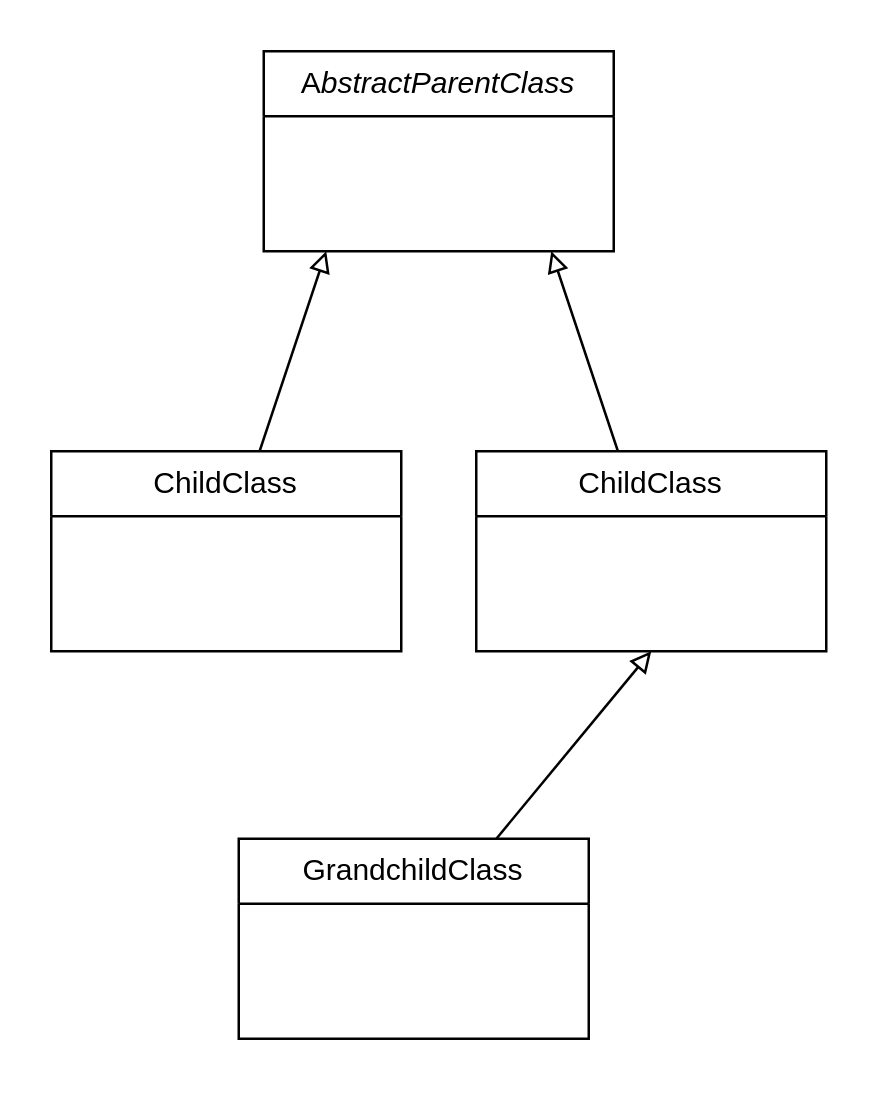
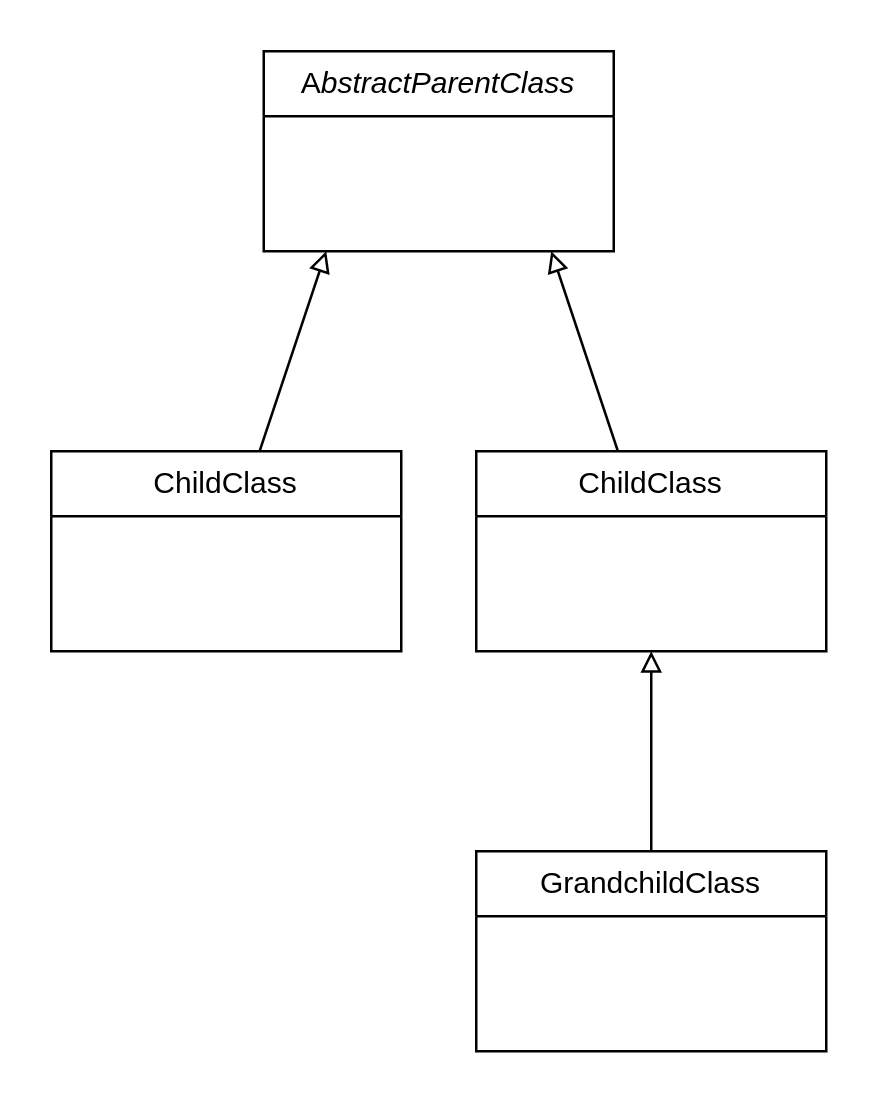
(414, 939) -> (651, 951)
